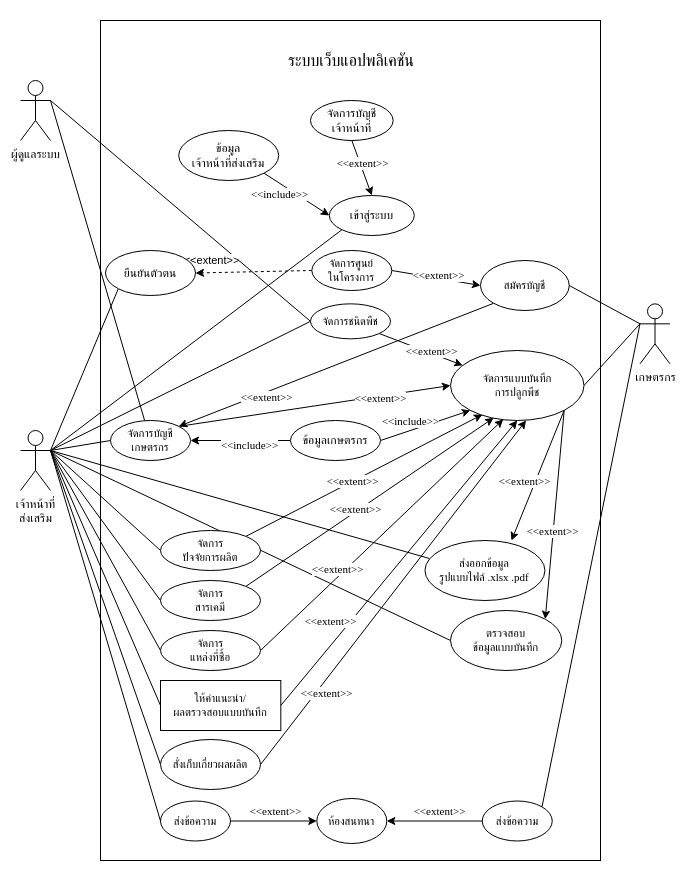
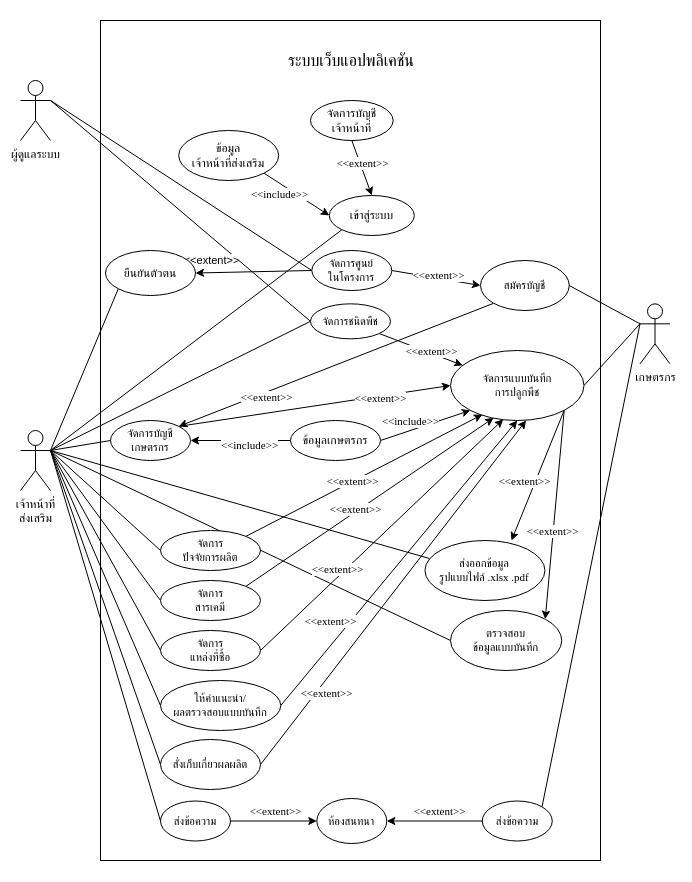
(98, 262) -> (186, 188)
(257, 272) -> (257, 272)
(221, 706) -> (221, 706)
